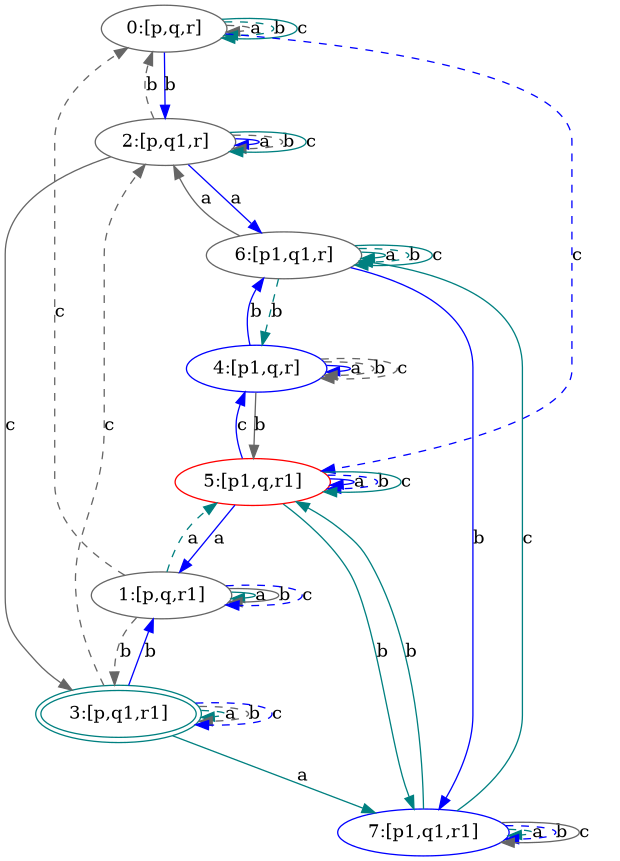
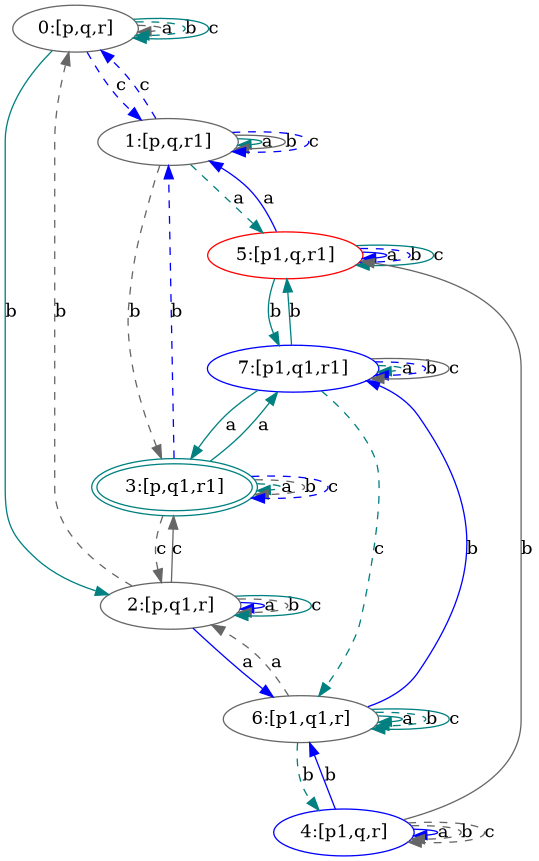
(165, 79) -> (5, 337)
(572, 200) -> (107, 83)
(204, 212) -> (261, 659)
(55, 317) -> (136, 87)
none -> (225, 416)
(236, 432) -> none
(522, 502) -> (376, 533)
(139, 658) -> (171, 319)
